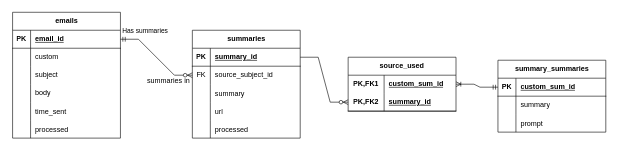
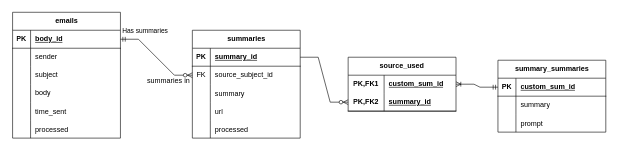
(48, 39) -> (48, 39)
(47, 57) -> (47, 57)
